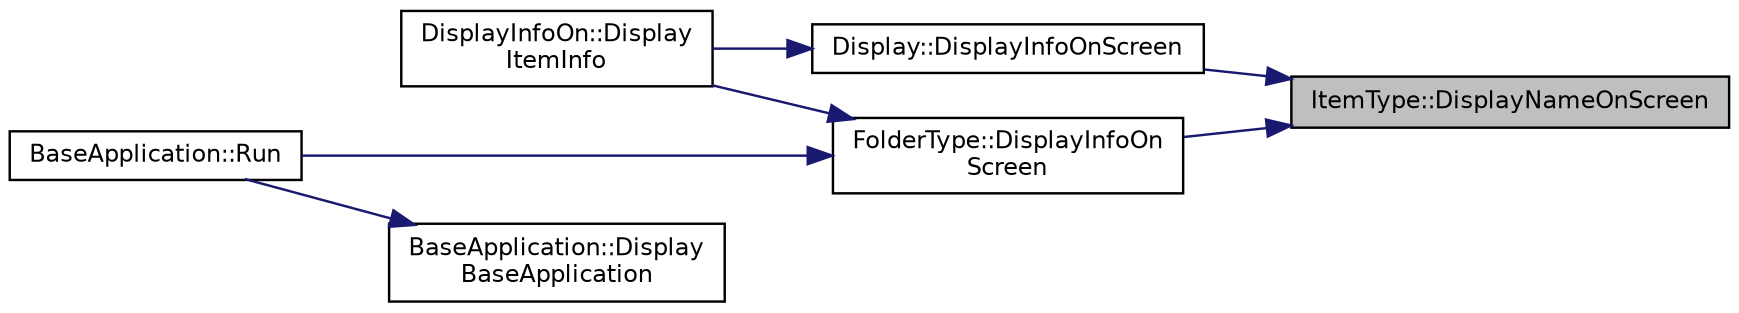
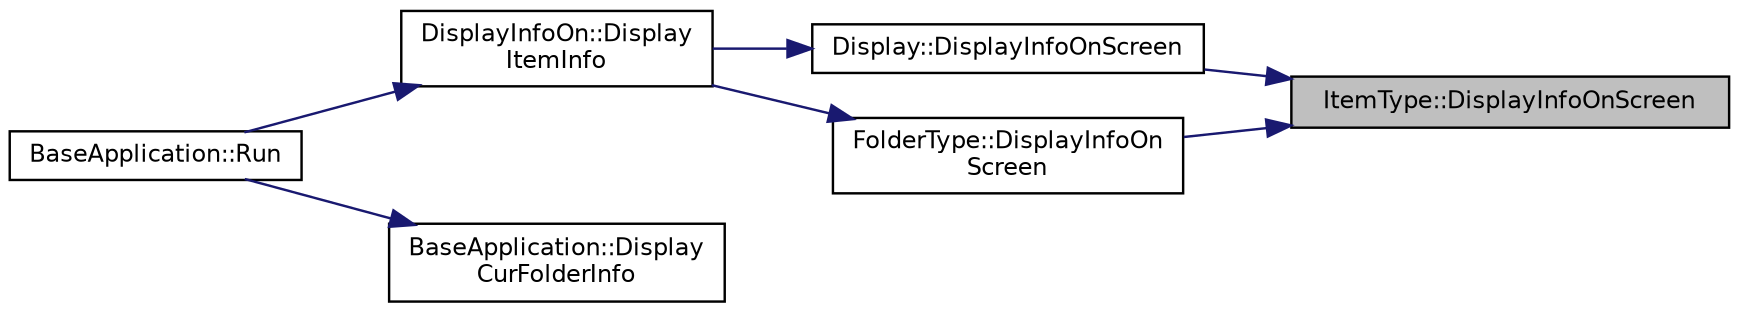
(1510, 102) -> (1510, 102)
(555, 156) -> (320, 112)
(557, 263) -> (557, 263)
